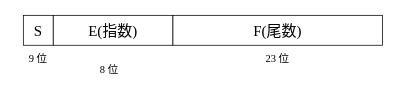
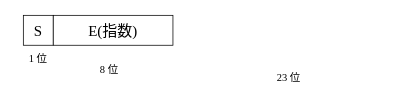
(278, 30) -> none
(38, 57) -> (38, 57)
(278, 57) -> (289, 75)
